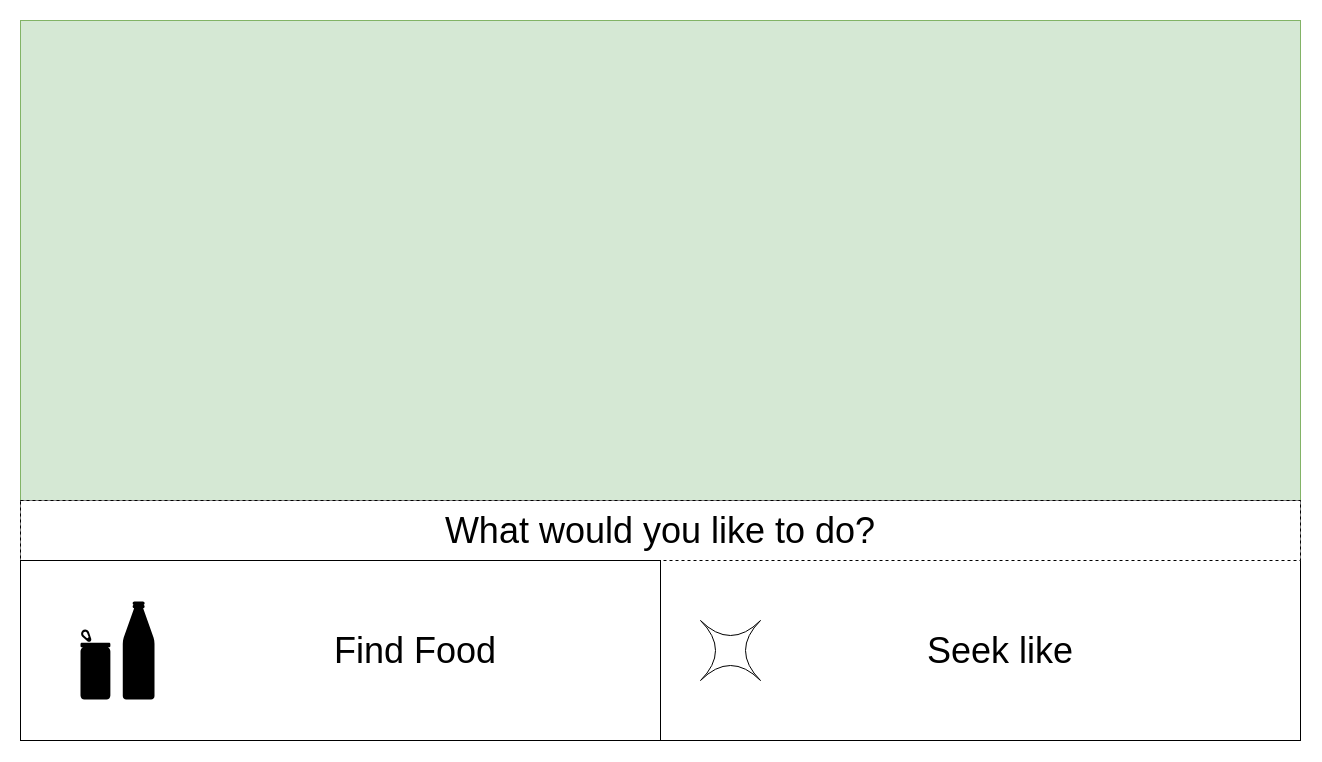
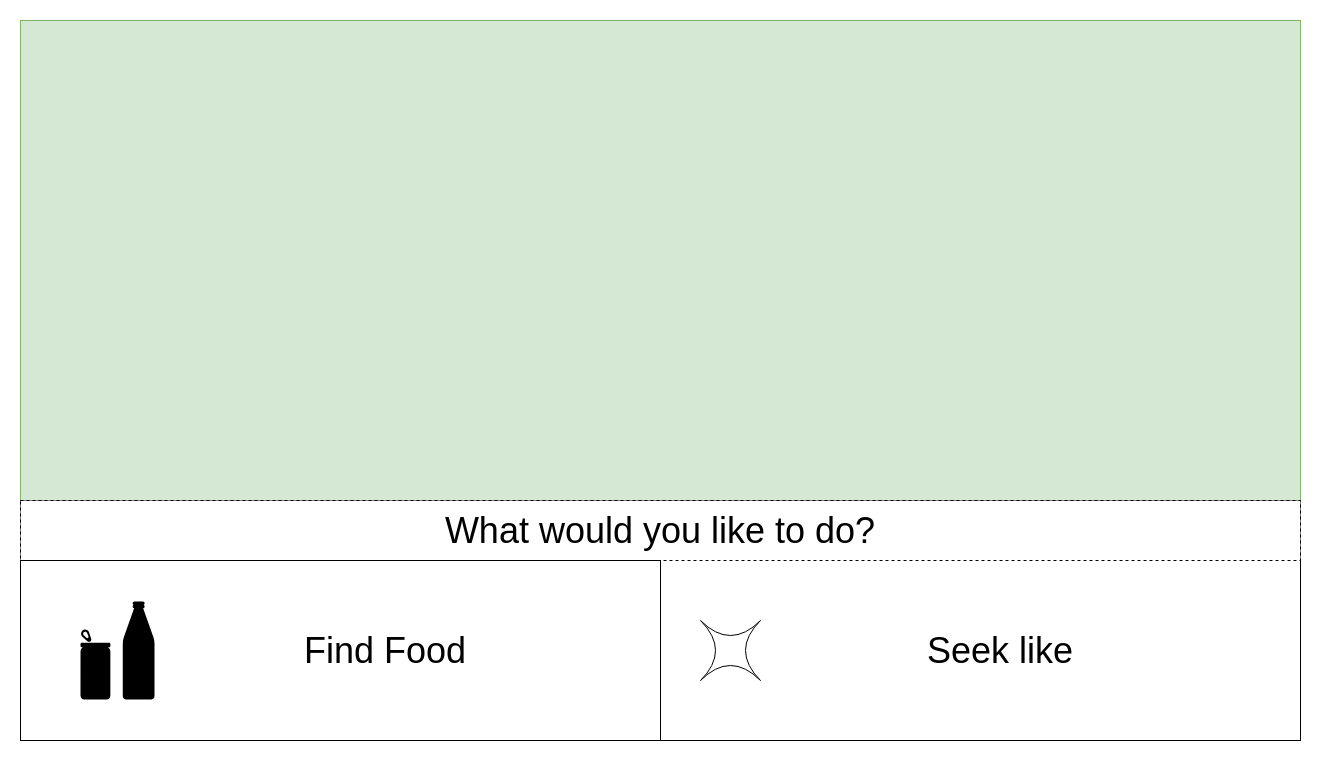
(416, 651) -> (386, 651)
